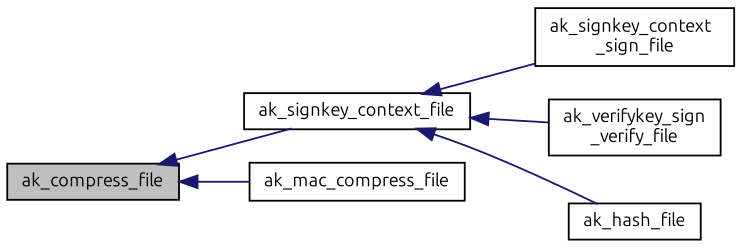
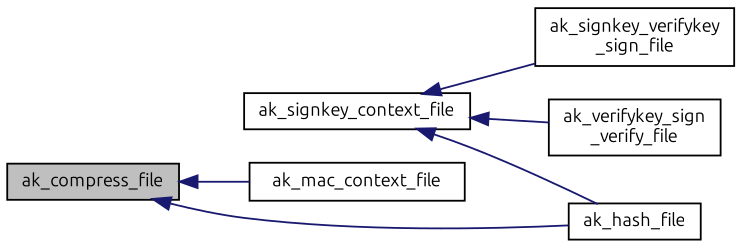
(635, 37) -> (635, 37)
(234, 144) -> (369, 227)
(357, 182) -> (357, 182)
